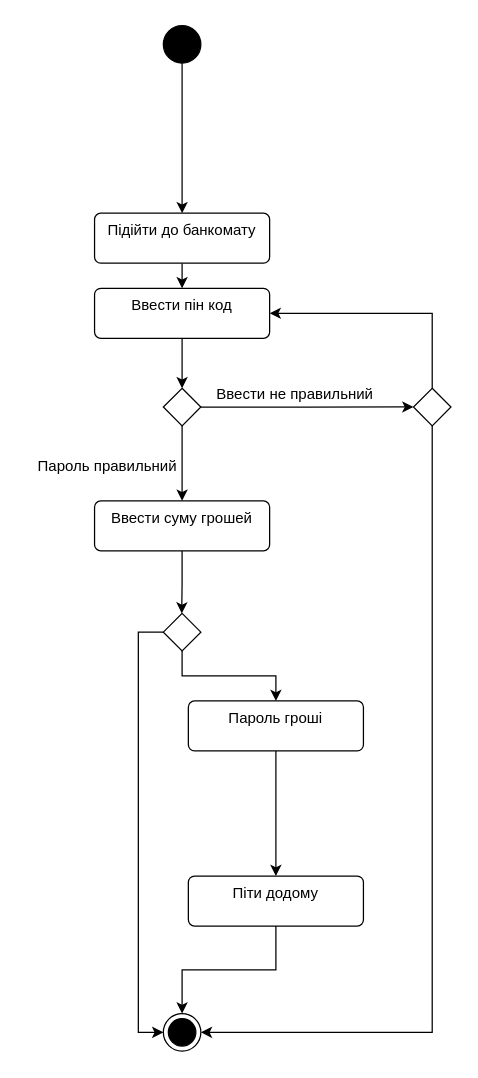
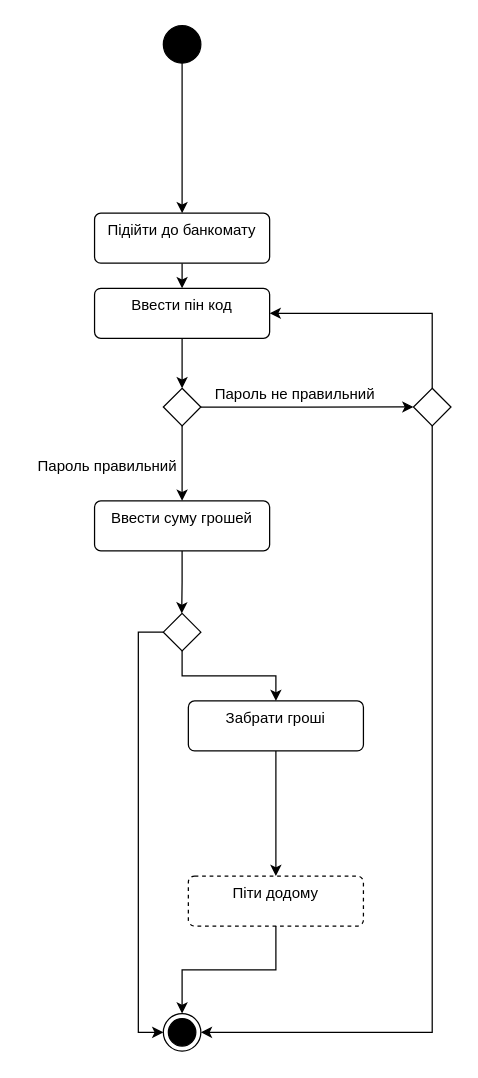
(295, 394) -> (295, 394)
(276, 718) -> (276, 718)
(276, 901) -> (276, 901)
